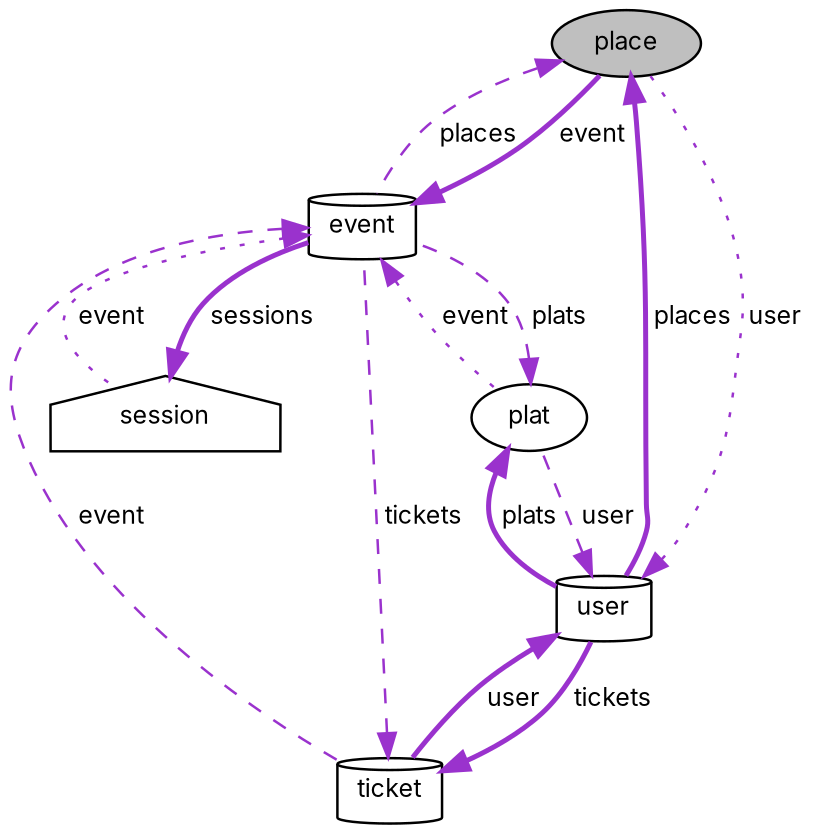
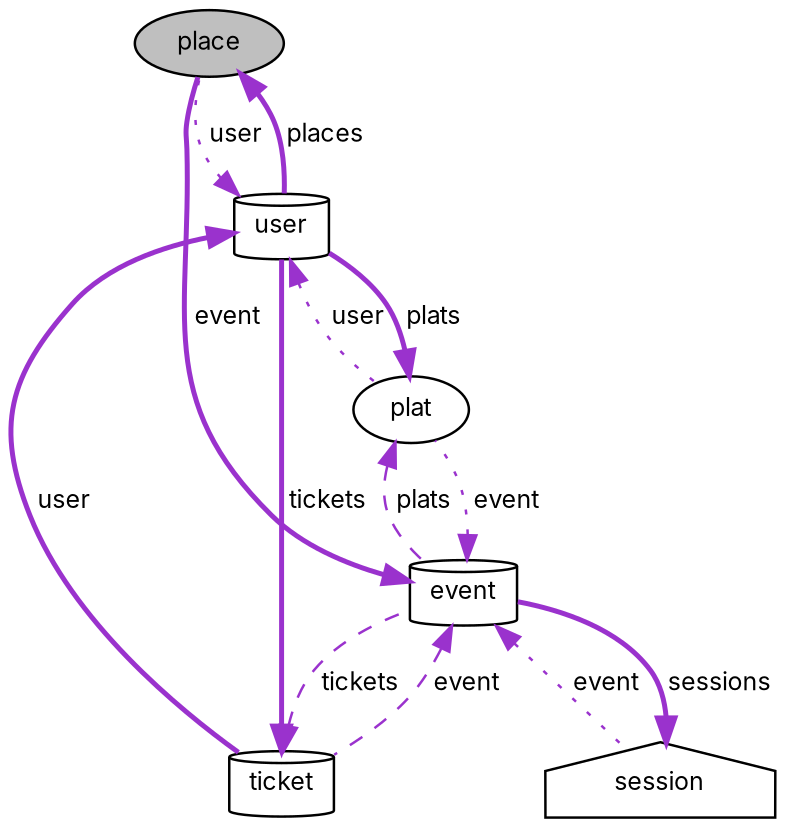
(443, 114) -> none
(562, 502) -> (330, 339)
